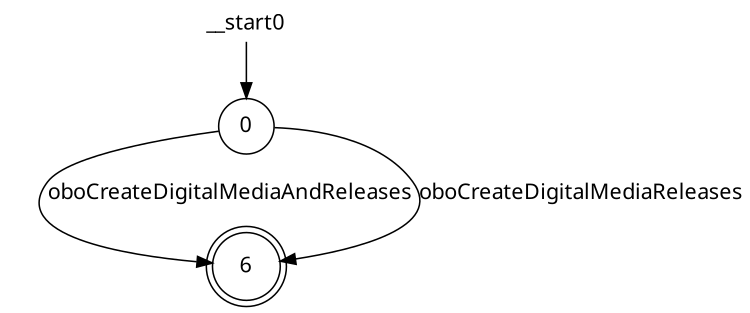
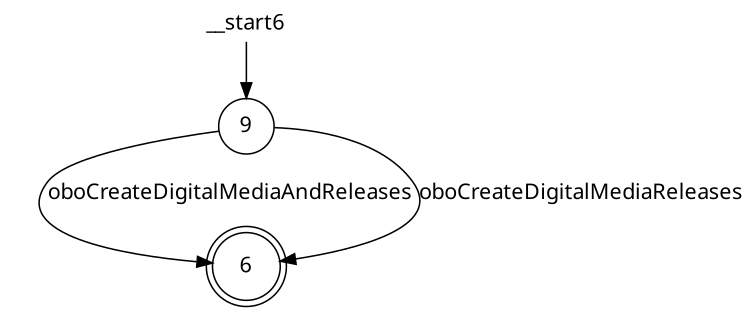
(246, 24) -> (246, 24)
(246, 126) -> (246, 126)
